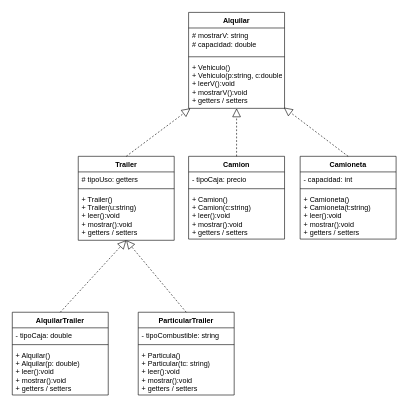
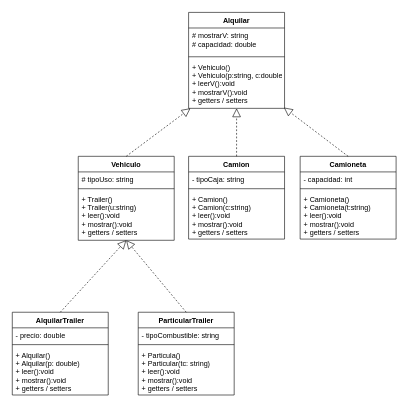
(126, 164) -> (126, 164)
(114, 180) -> (111, 180)
(224, 180) -> (224, 180)
(47, 336) -> (43, 336)
